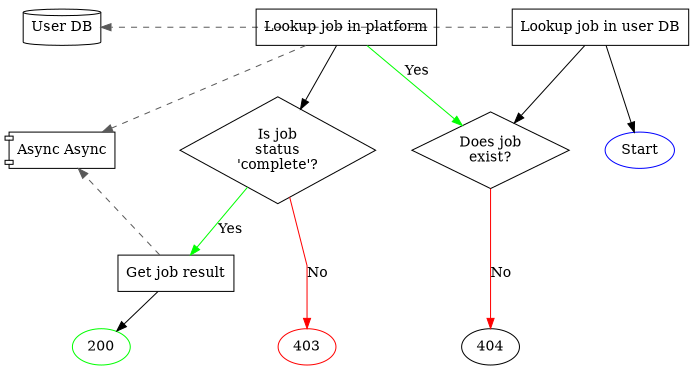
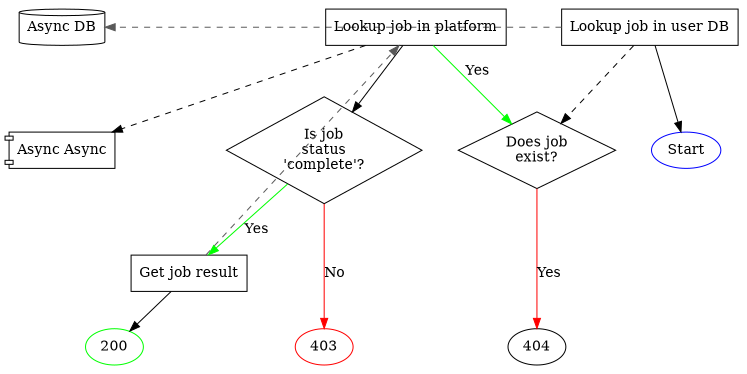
(62, 27) -> (62, 27)
(553, 80) -> (601, 81)
(209, 87) -> (244, 87)
(123, 216) -> (299, 154)
(501, 273) -> (550, 273)
